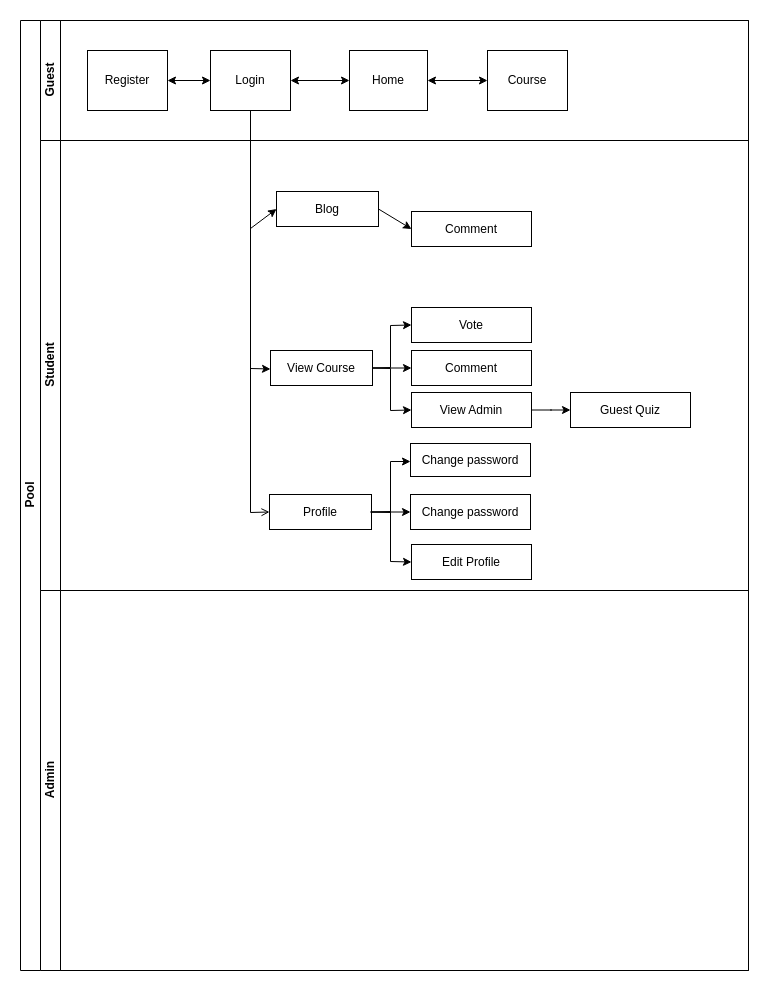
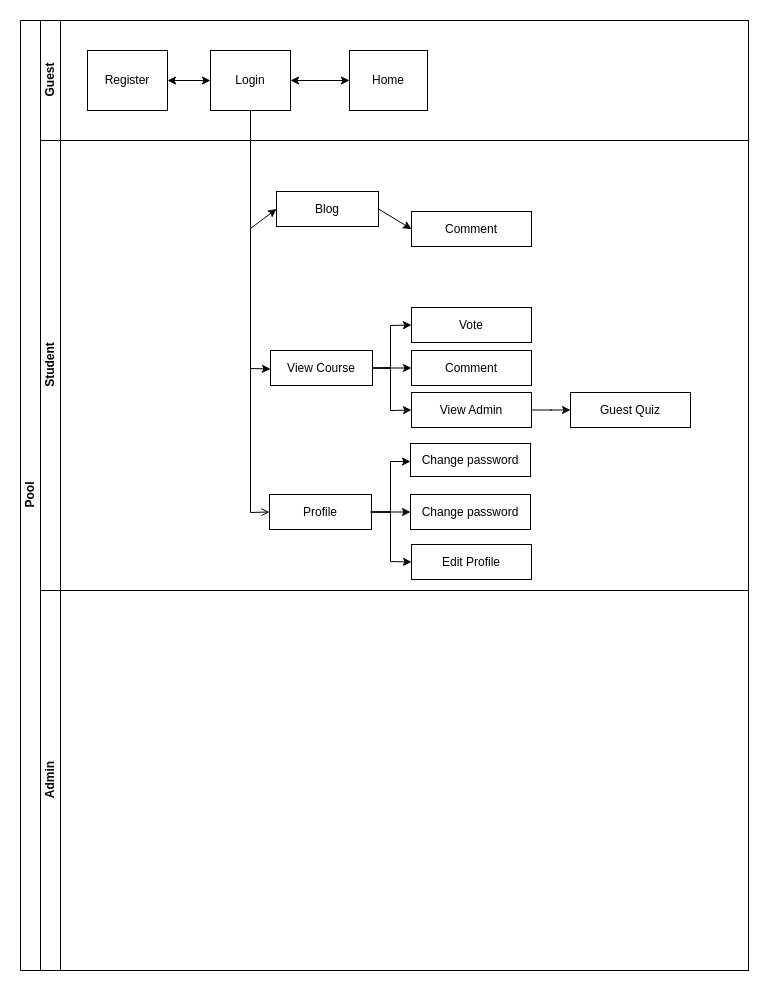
(457, 81) -> none
(528, 81) -> none
